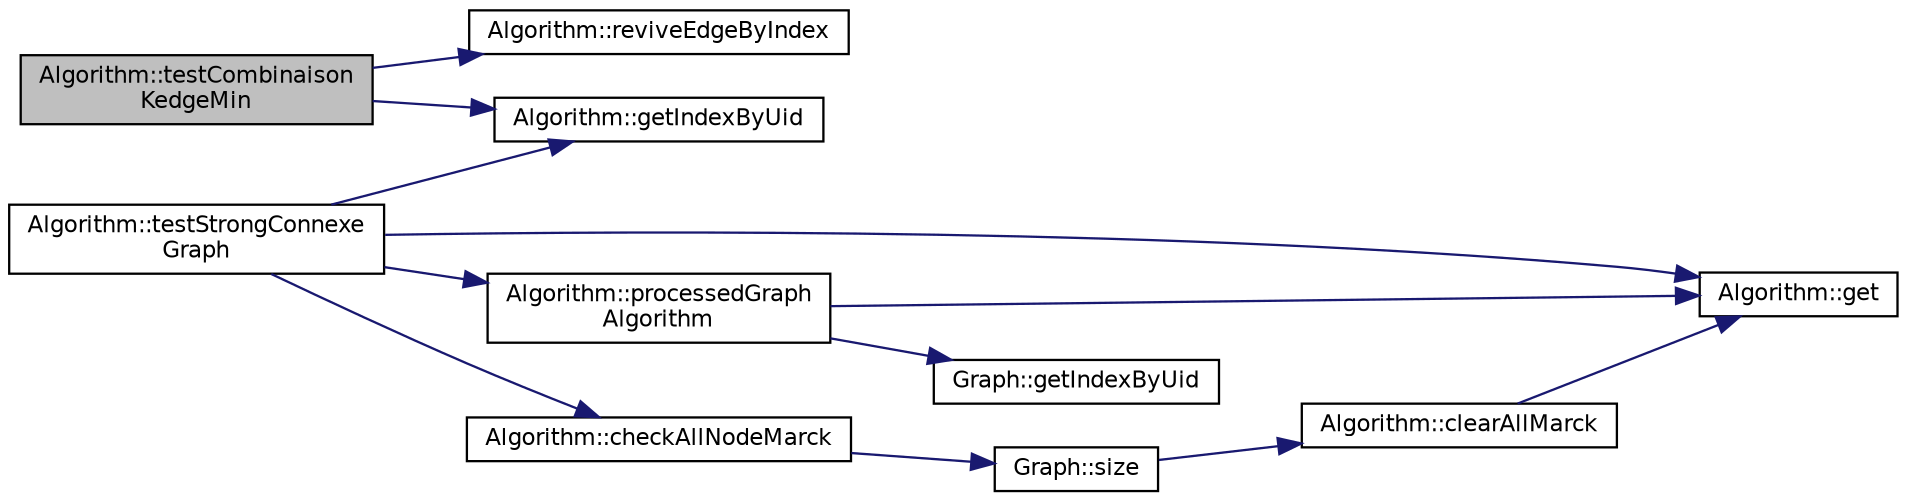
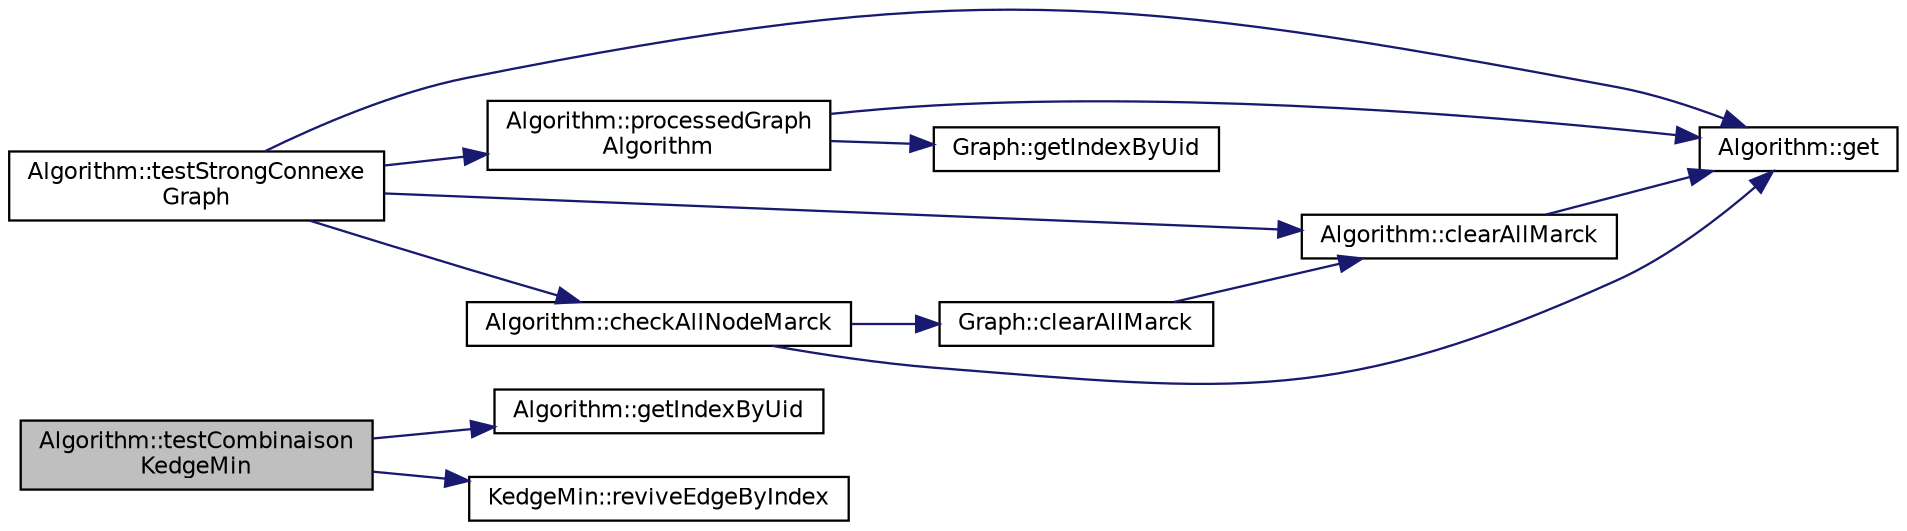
(659, 32) -> (659, 499)
(441, 176) -> (831, 211)
none -> (1286, 380)
(1076, 469) -> (1076, 324)
